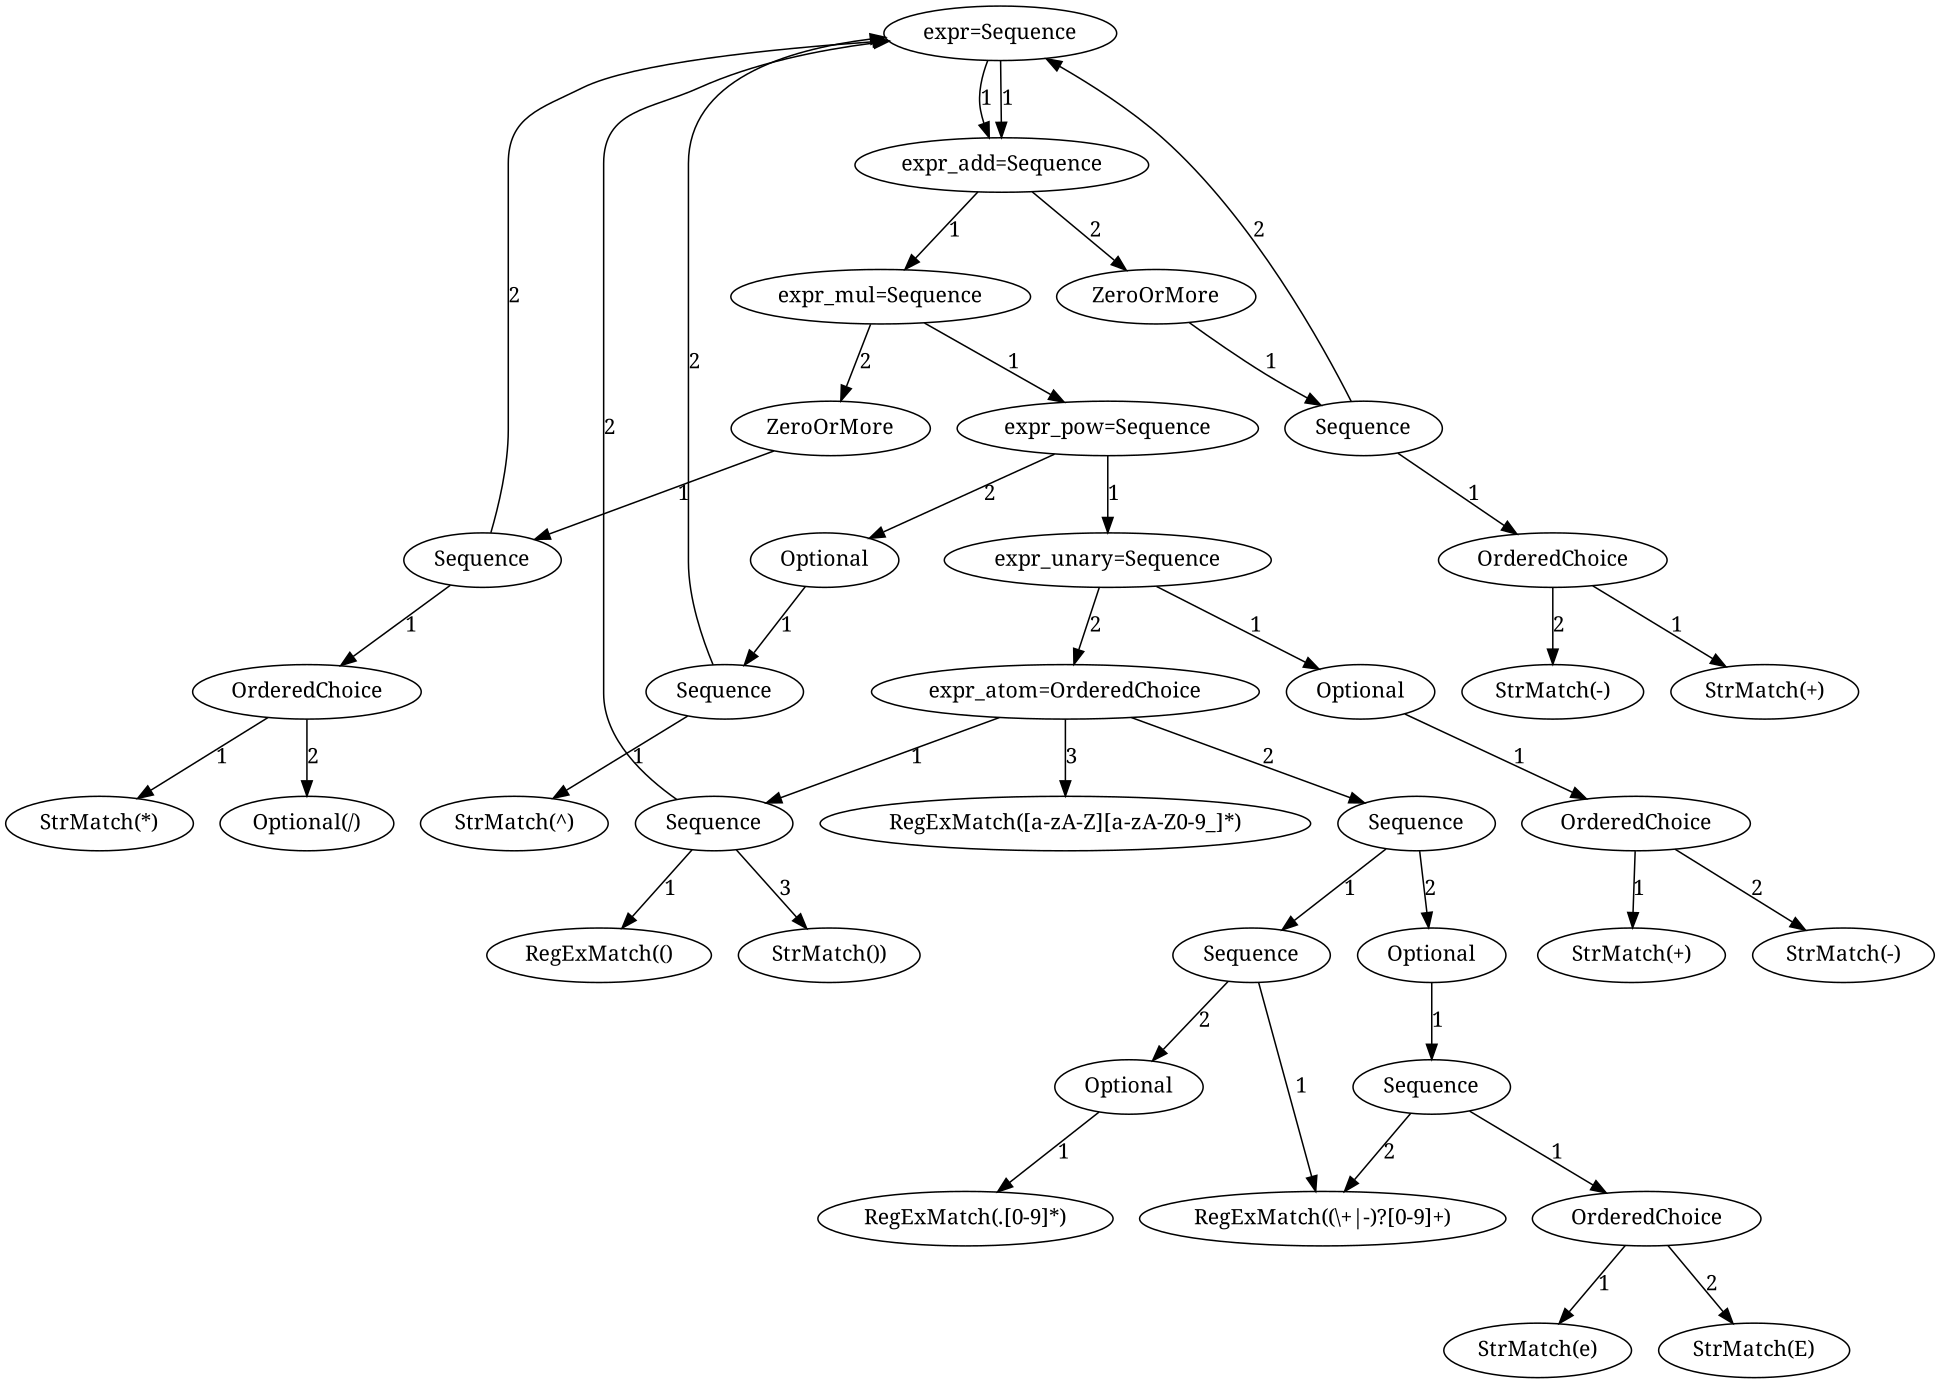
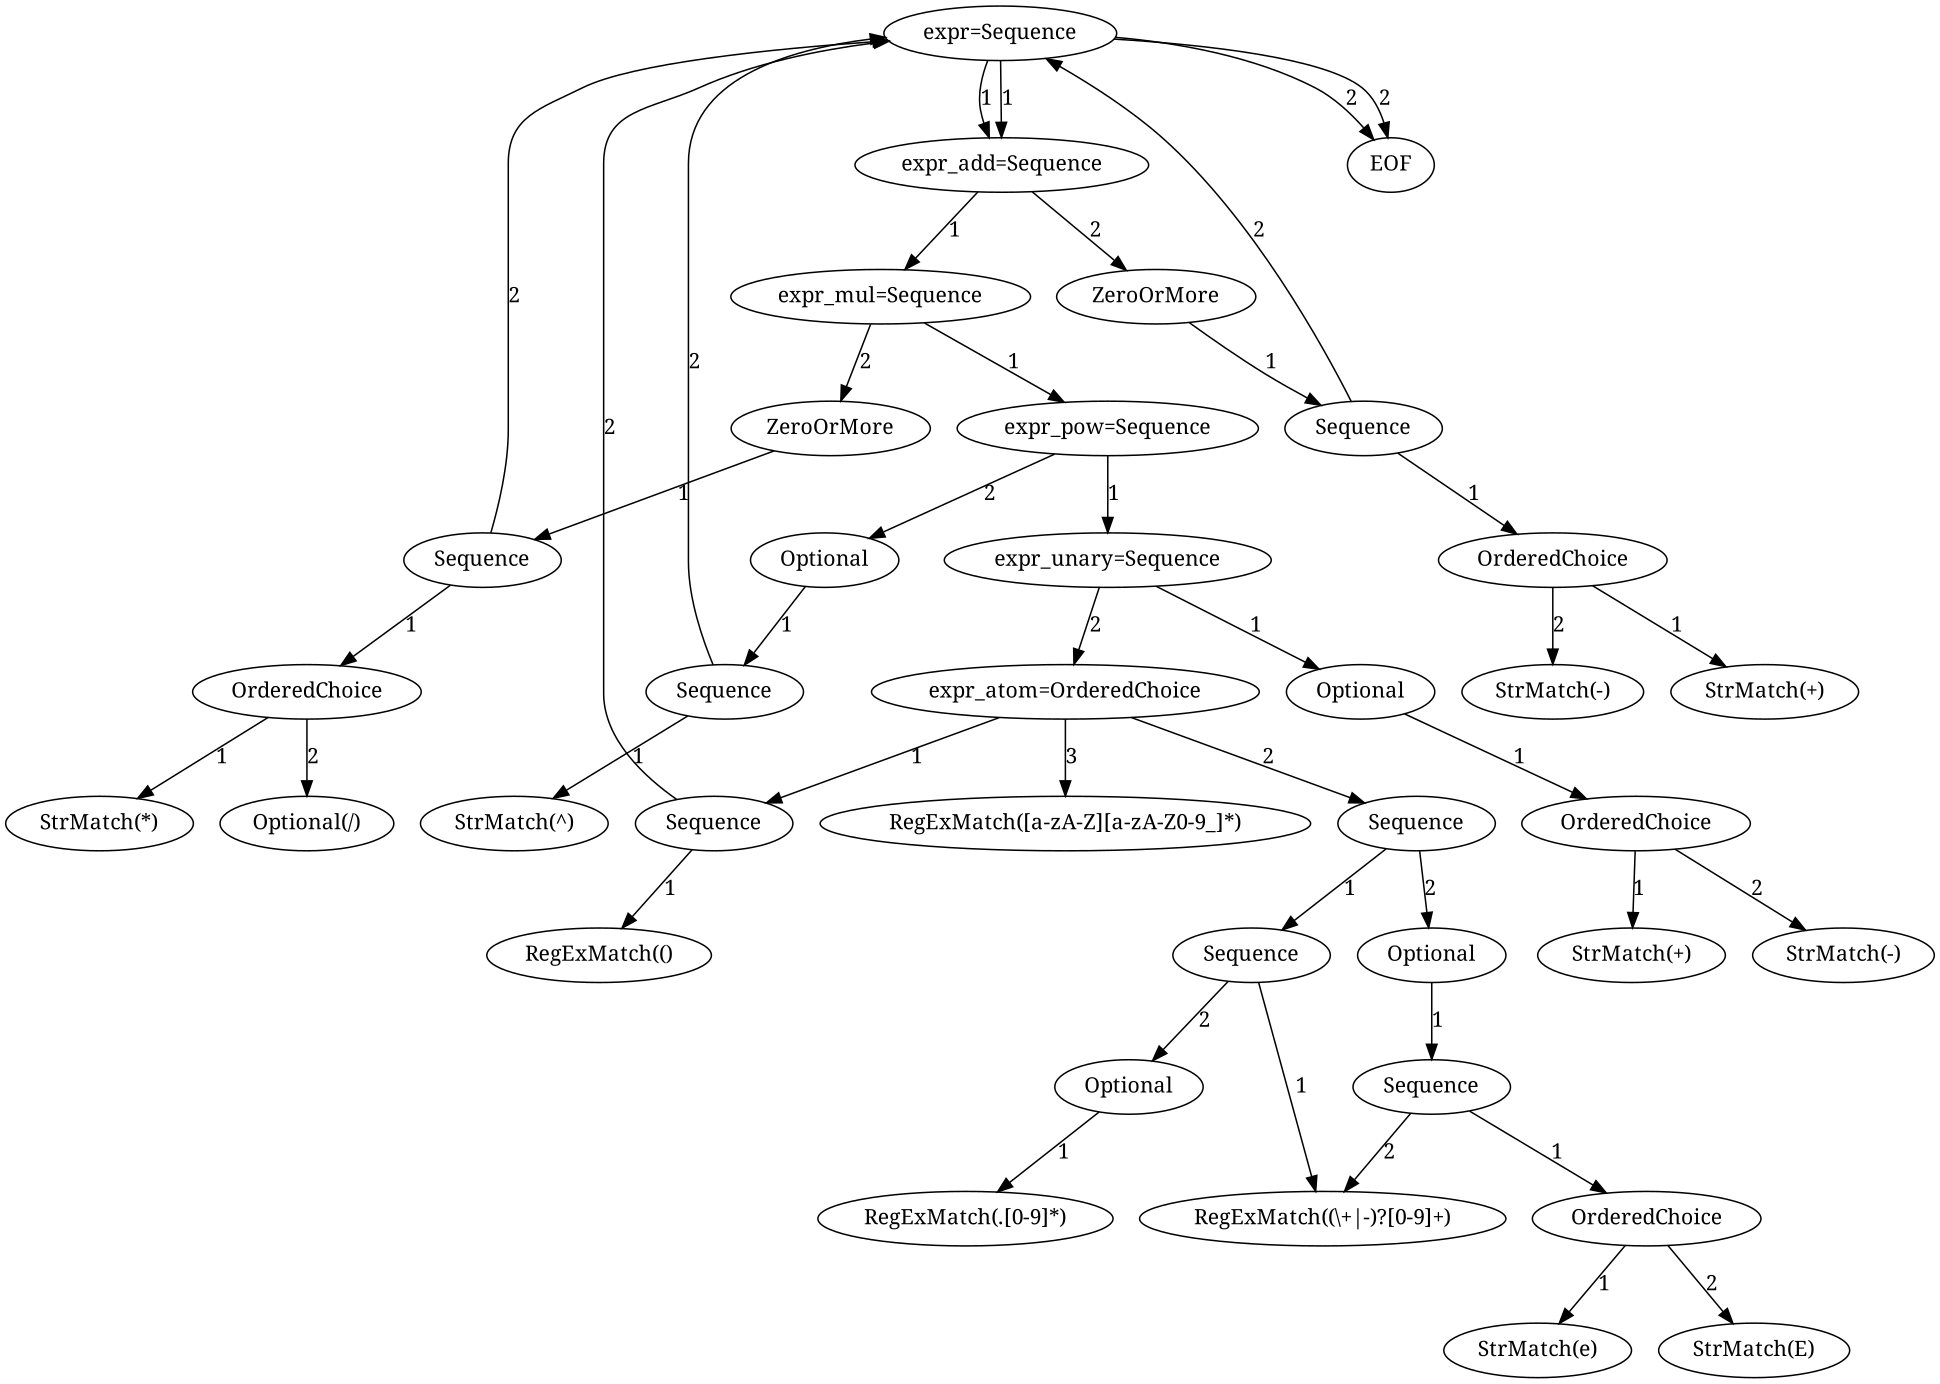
none -> (1391, 165)
(829, 955) -> none
